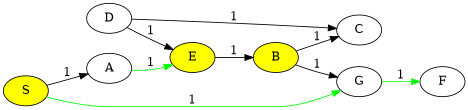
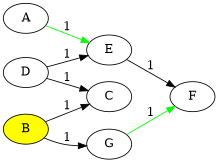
(192, 58) -> (109, 50)
(230, 58) -> (147, 71)
(26, 91) -> none
